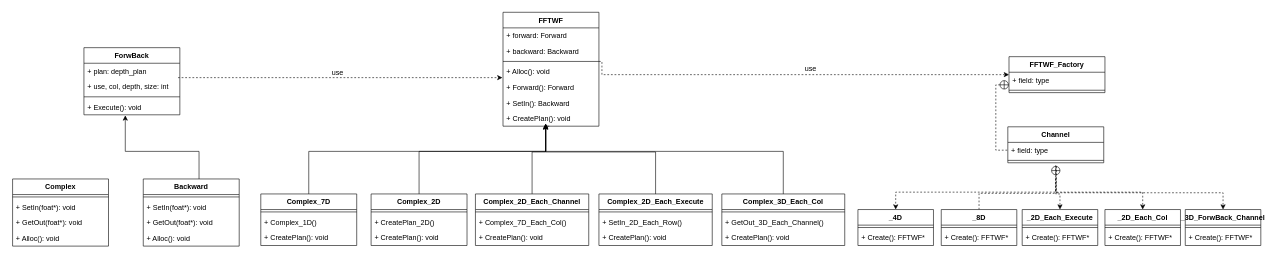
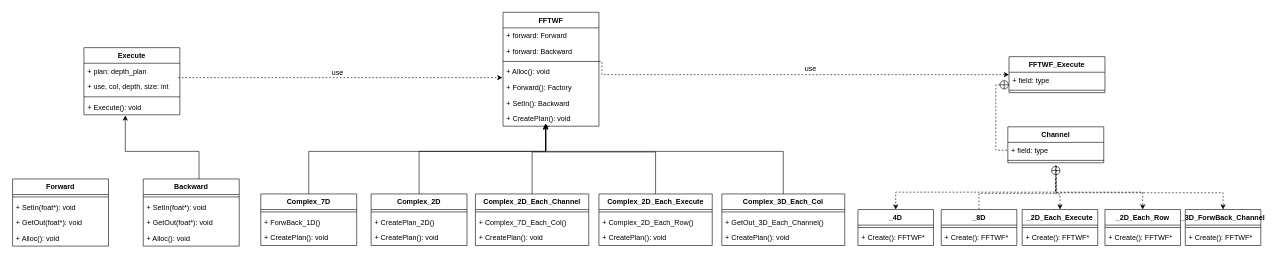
(544, 52) -> (542, 52)
(131, 56) -> (131, 56)
(1057, 65) -> (1057, 65)
(544, 88) -> (544, 88)
(60, 187) -> (60, 187)
(1143, 218) -> (1143, 218)
(290, 223) -> (293, 223)
(644, 223) -> (647, 223)
